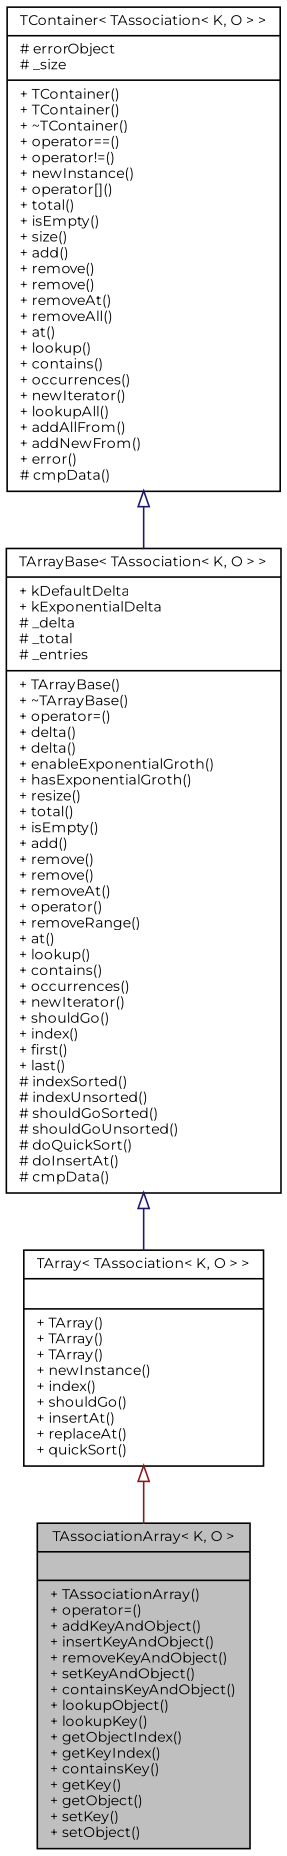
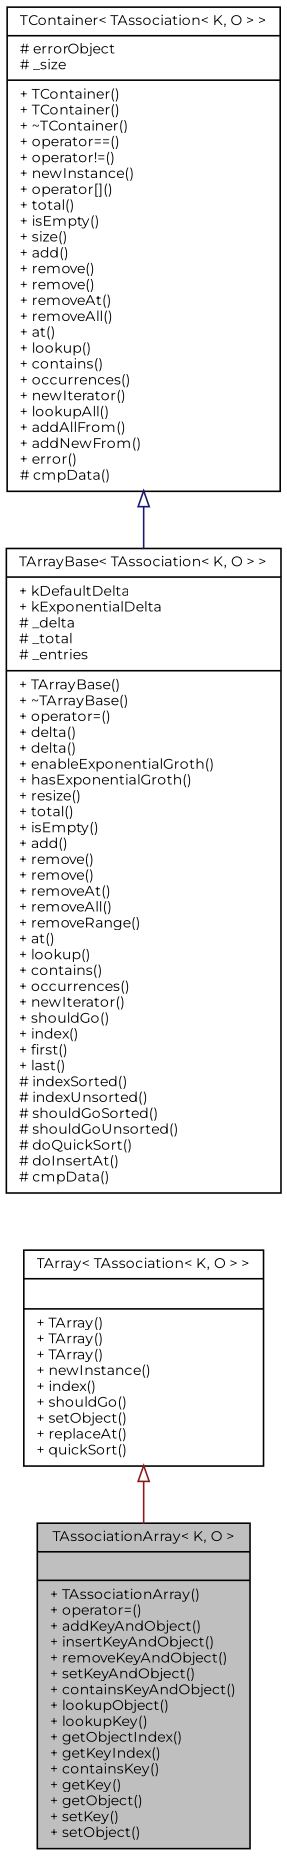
(61, 907) -> (66, 907)
(144, 1230) -> none
(76, 1418) -> (83, 1418)
